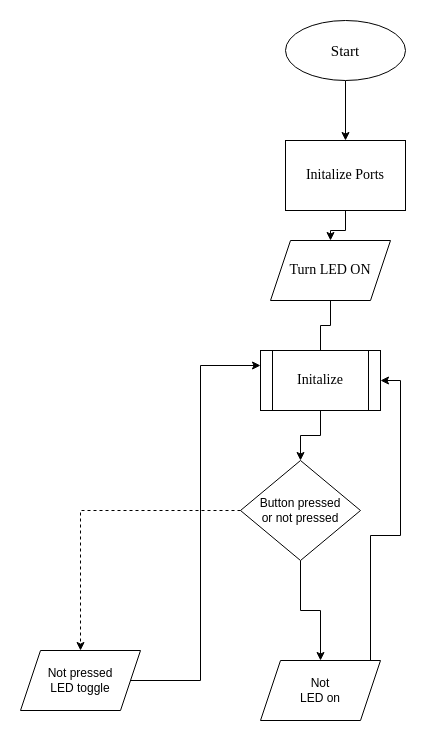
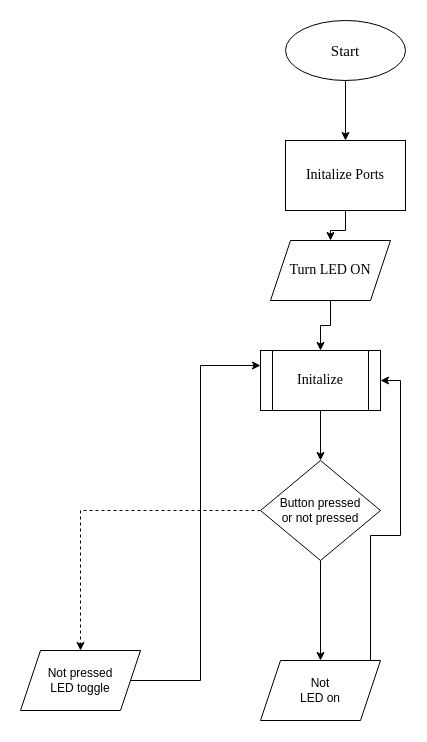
(321, 345) -> (321, 342)
(301, 511) -> (321, 511)
